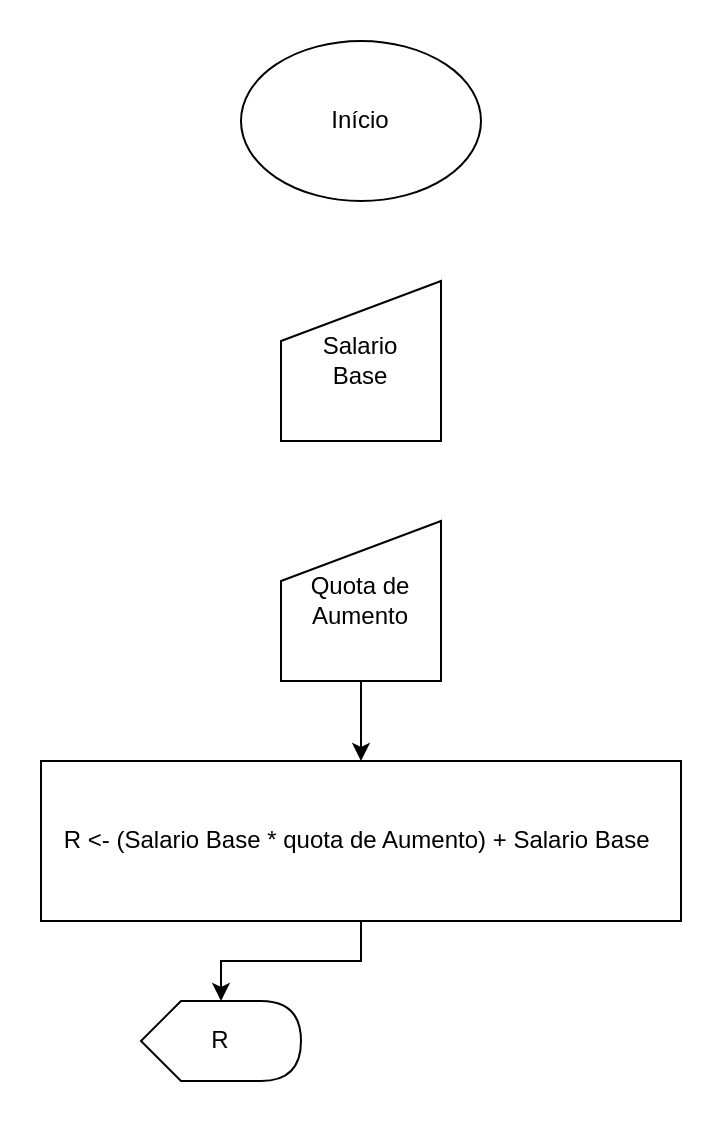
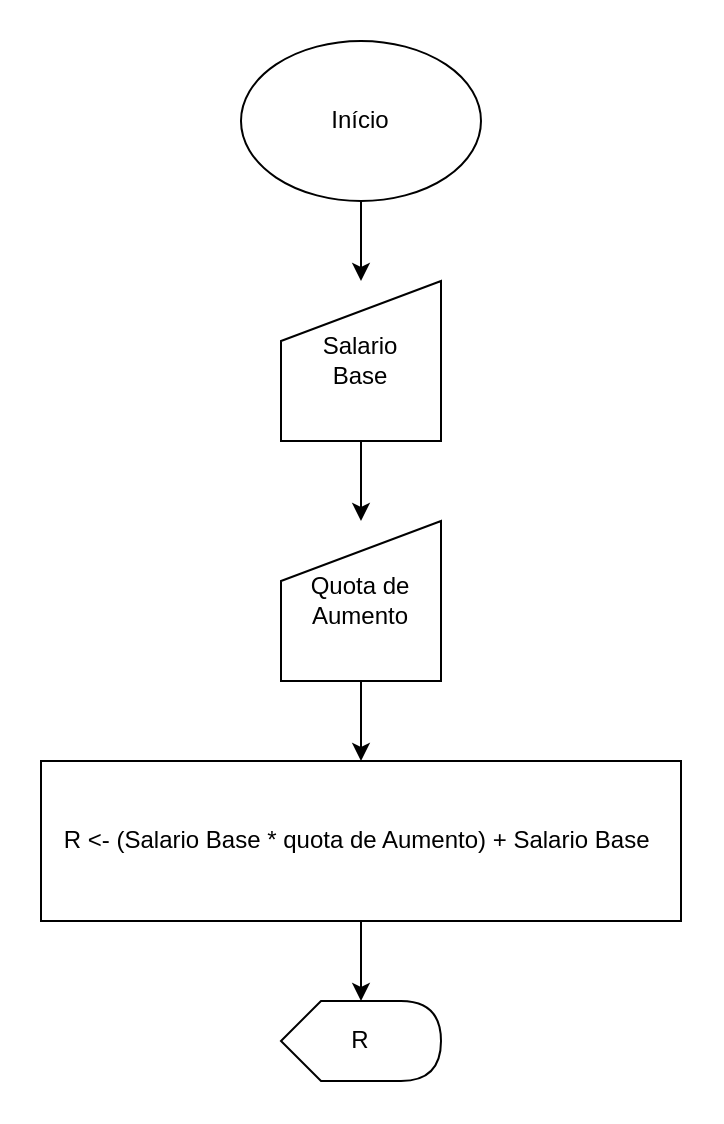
none -> (361, 234)
none -> (361, 474)
(221, 1041) -> (361, 1041)
